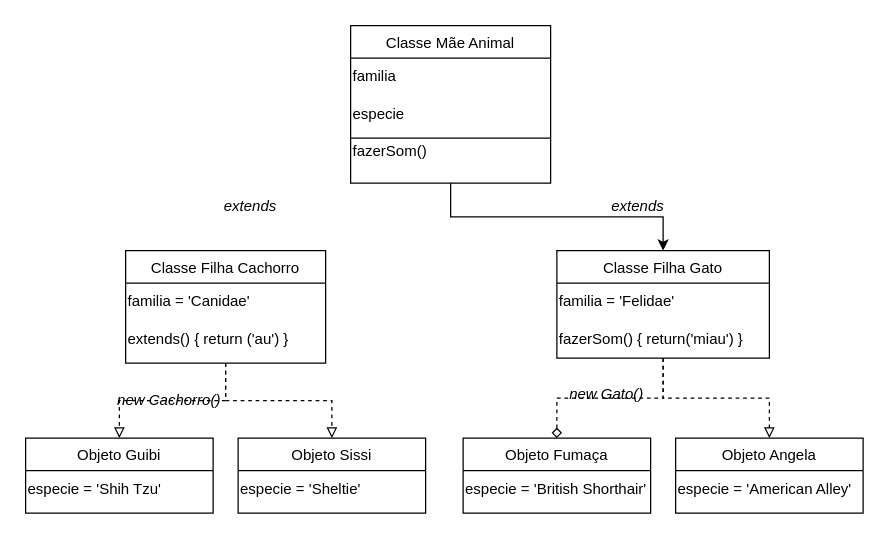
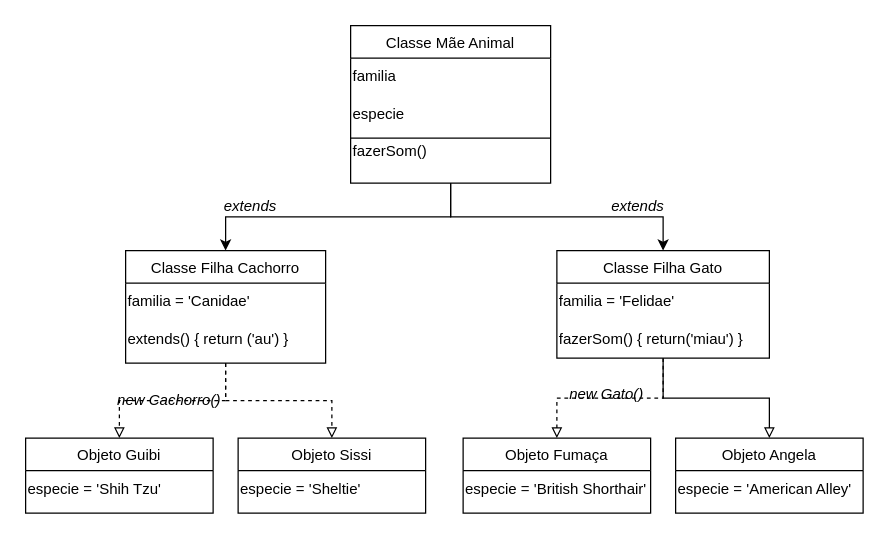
none -> (325, 217)
(730, 398) -> (730, 398)
(557, 426) -> (557, 426)
